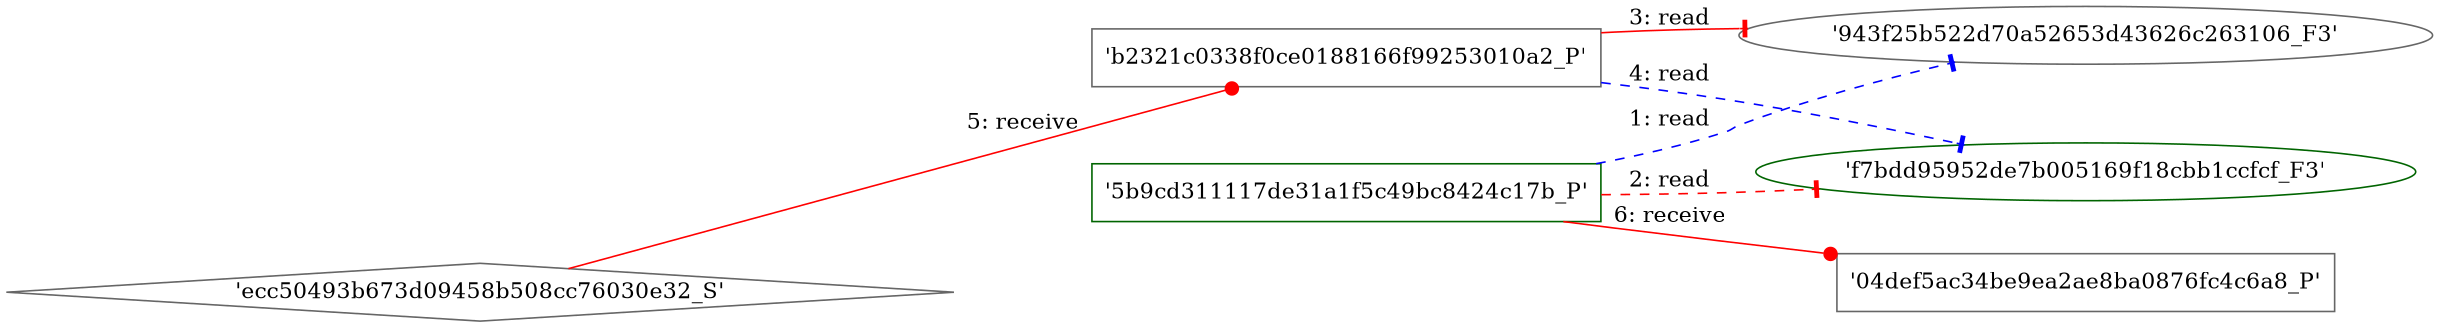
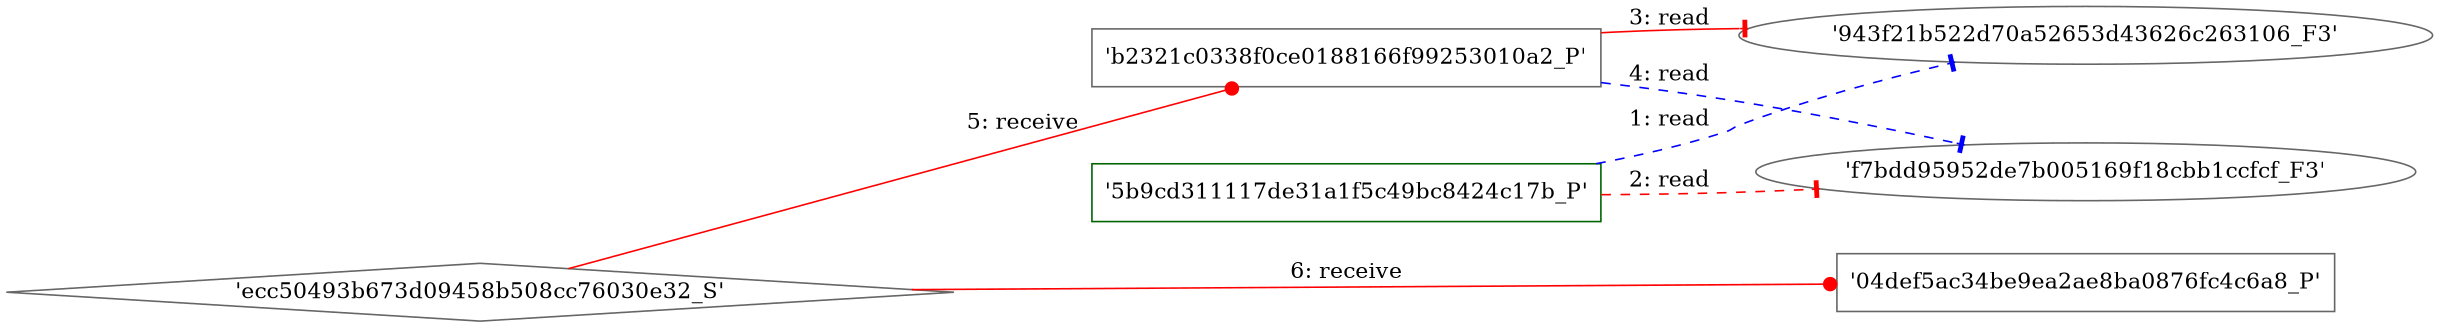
(2086, 35) -> (2086, 35)
(2086, 172) -> (2086, 172)
(1694, 238) -> (1368, 287)
